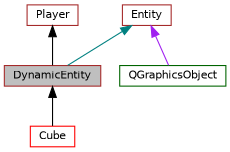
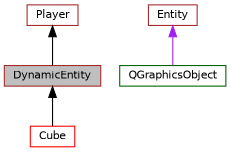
(95, 48) -> none
